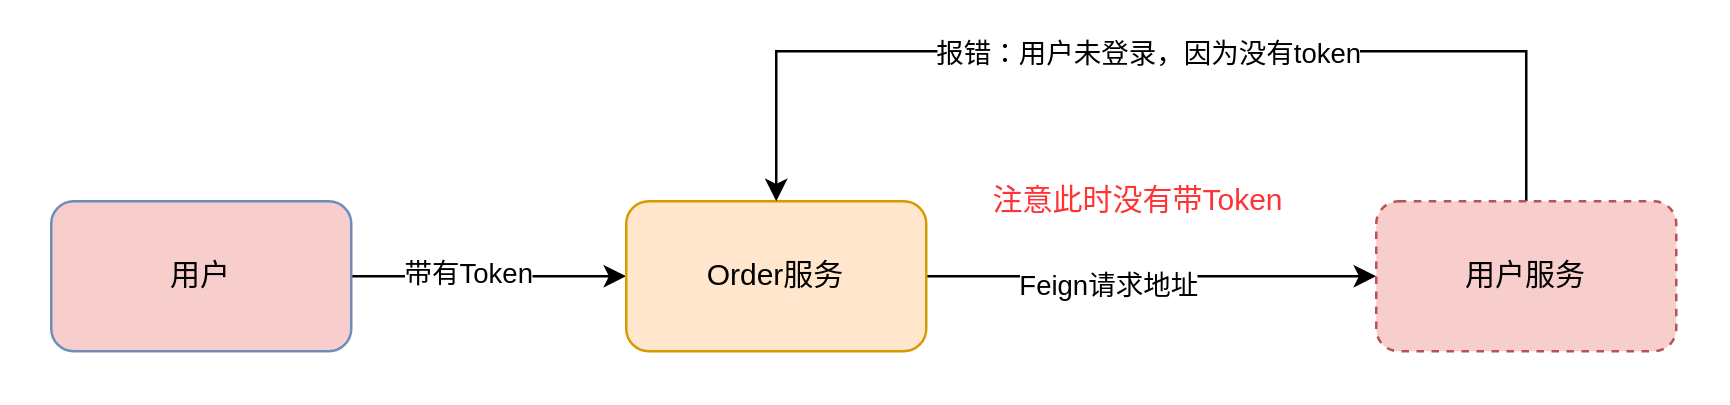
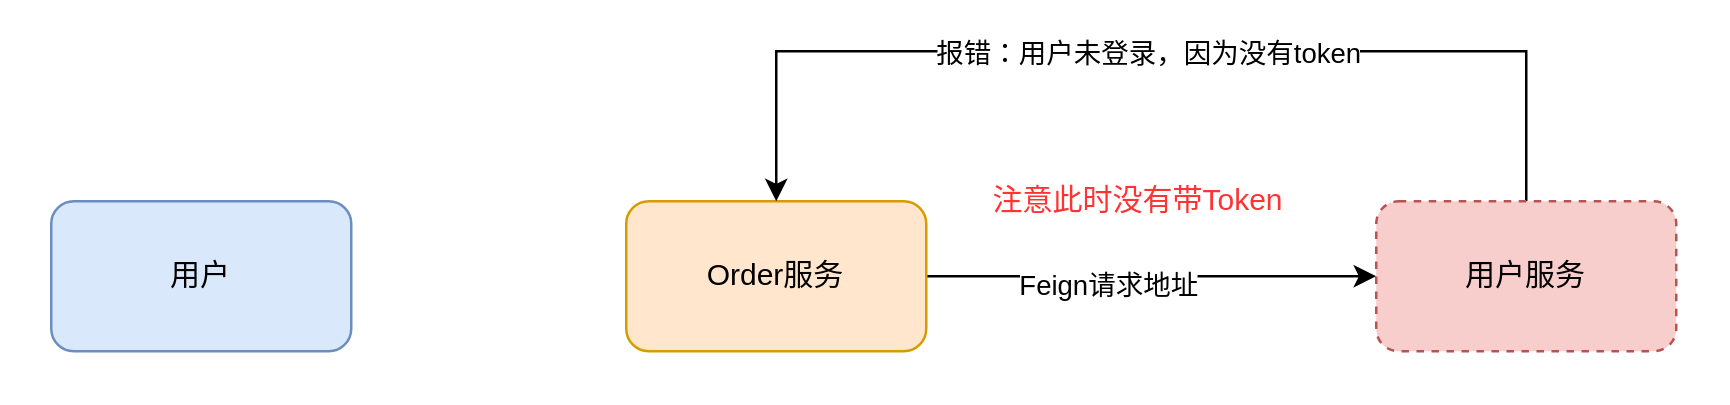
(201, 276) -> (201, 276)
(537, 276) -> none
